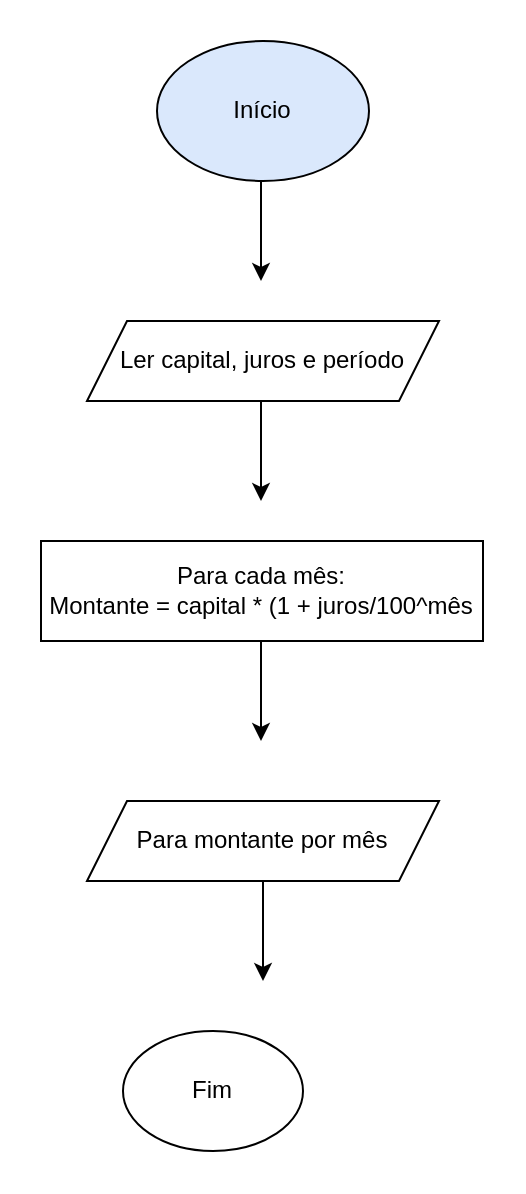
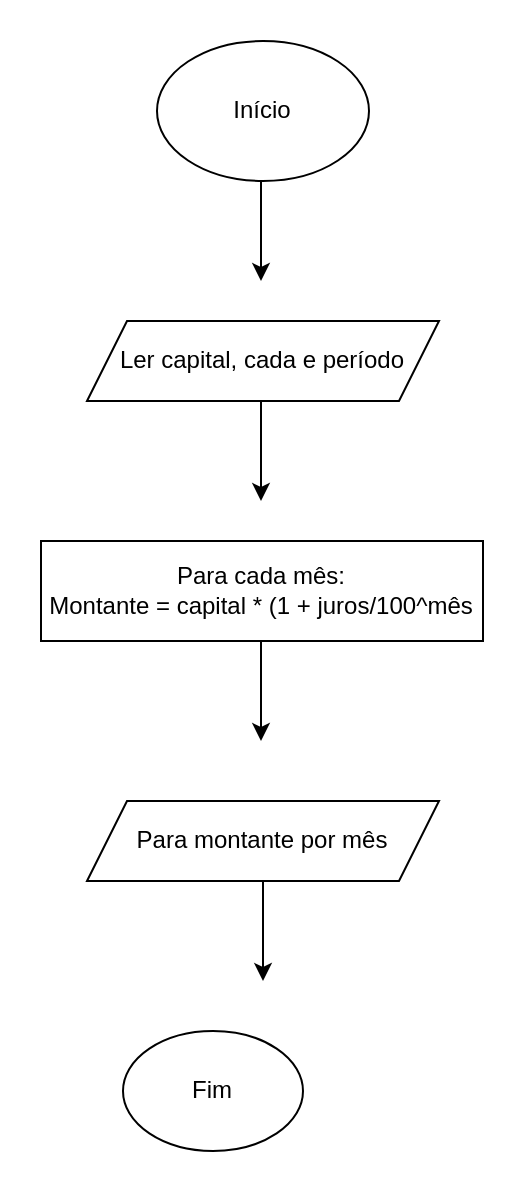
(263, 111) -> (263, 111)
(263, 361) -> (263, 361)
